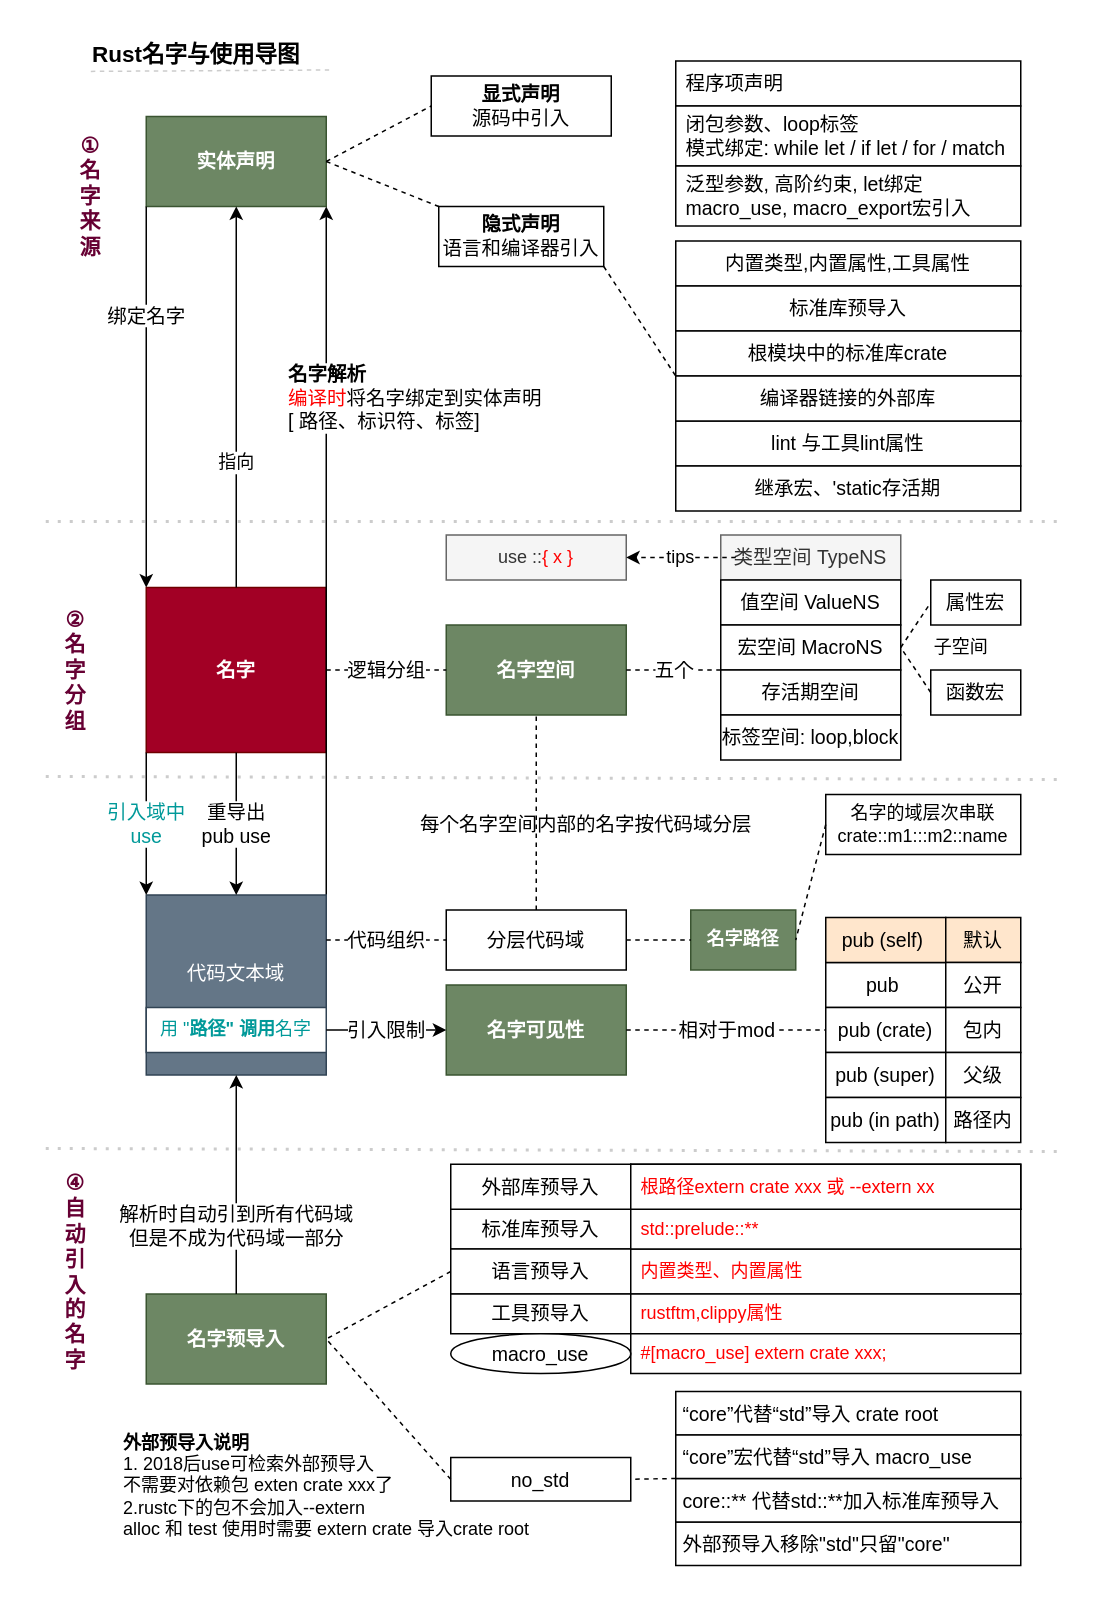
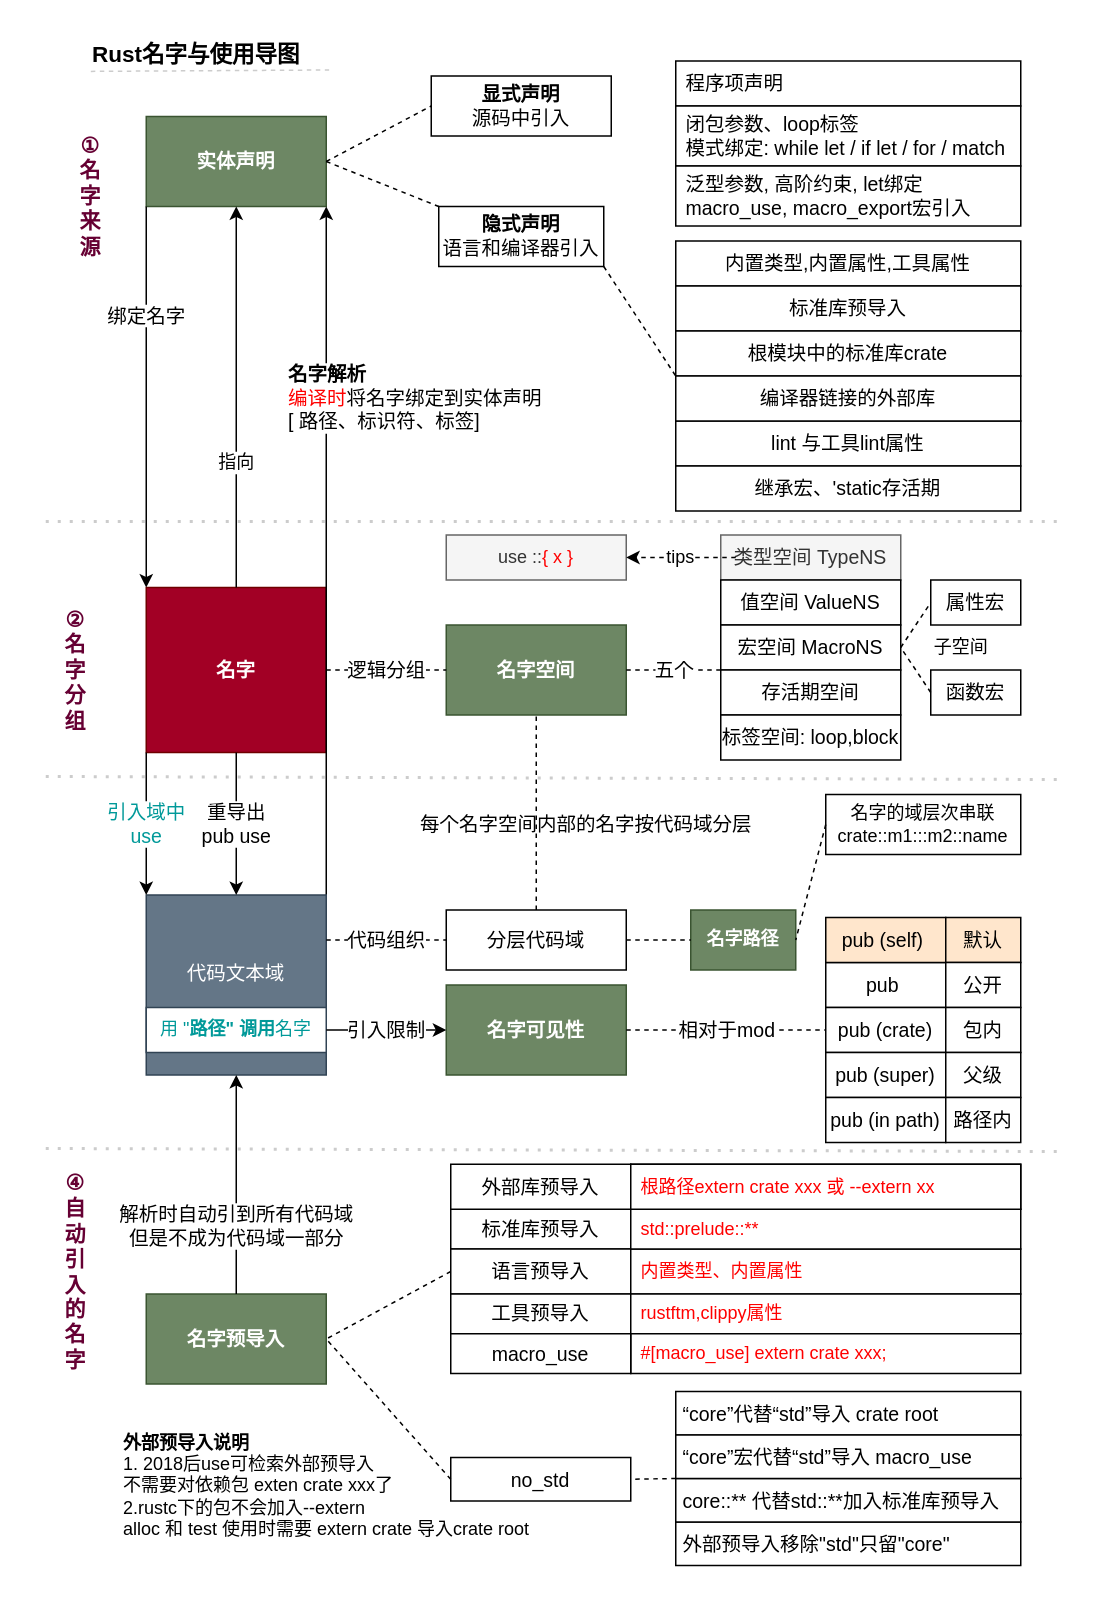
(541, 1353) -> (541, 1353)
